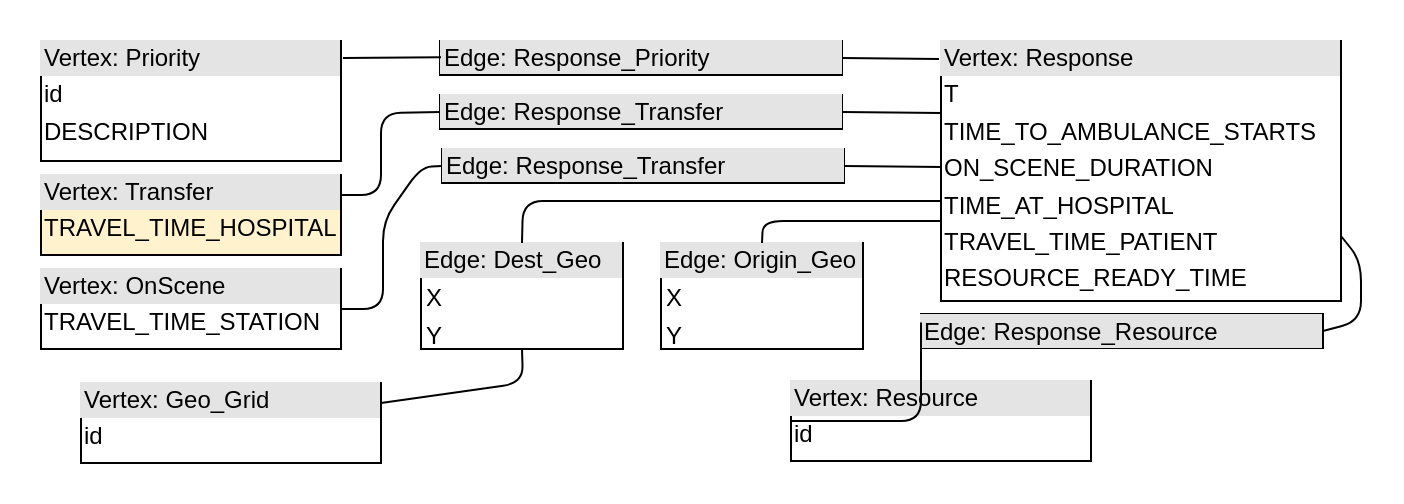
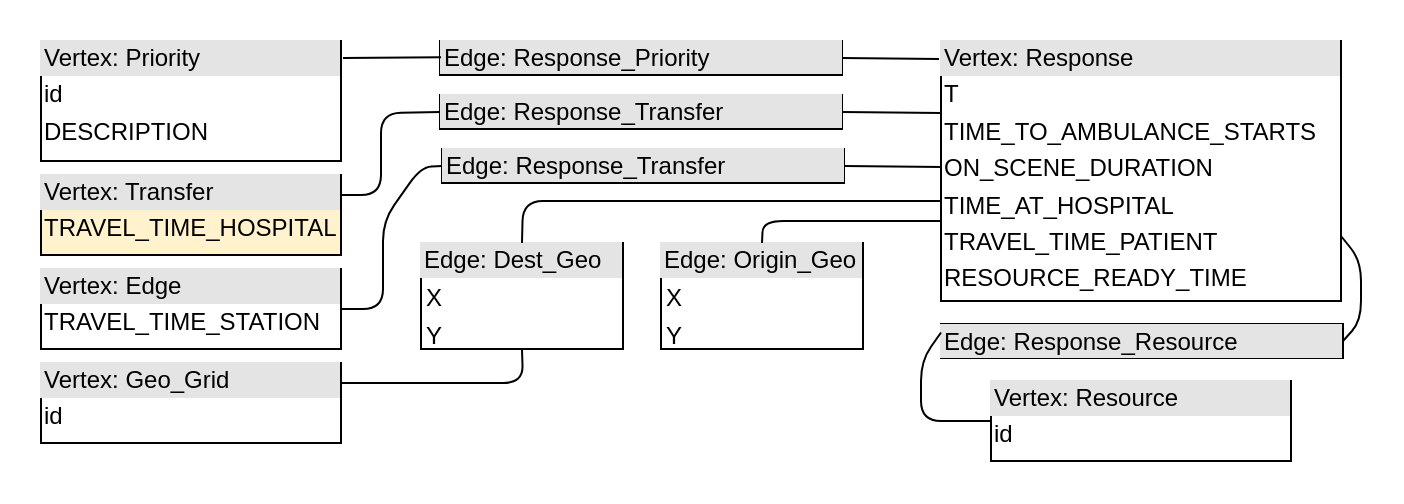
(169, 298) -> (169, 298)
(1122, 331) -> (1142, 341)
(941, 421) -> (1141, 421)
(231, 423) -> (191, 403)
